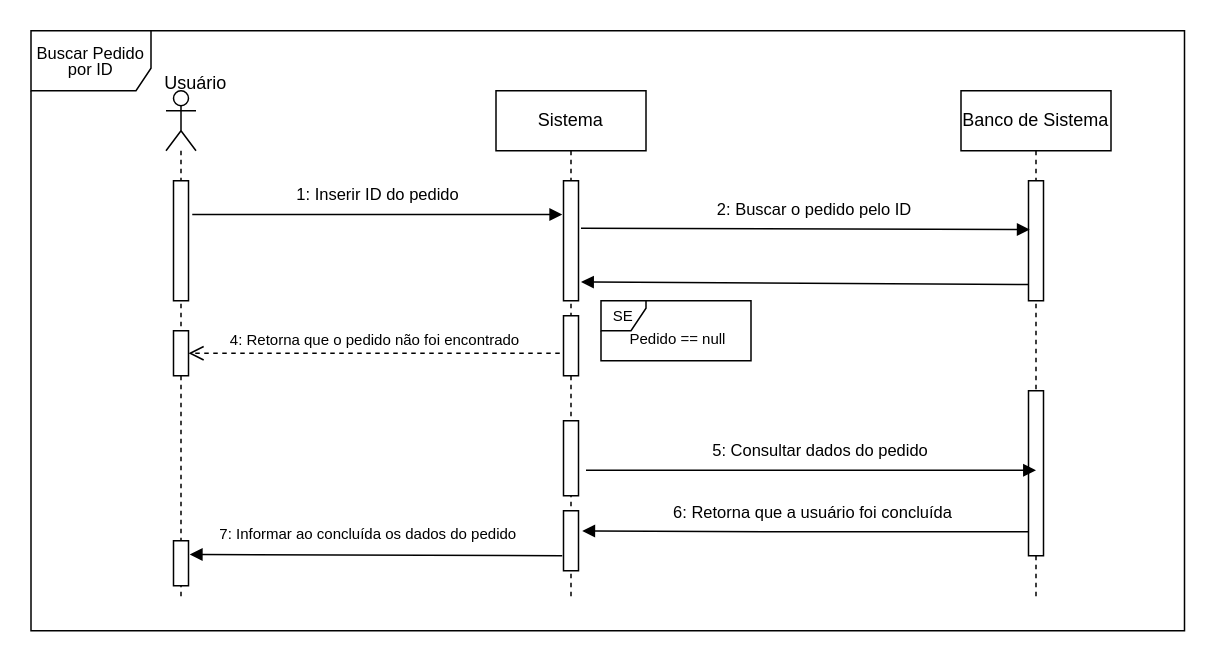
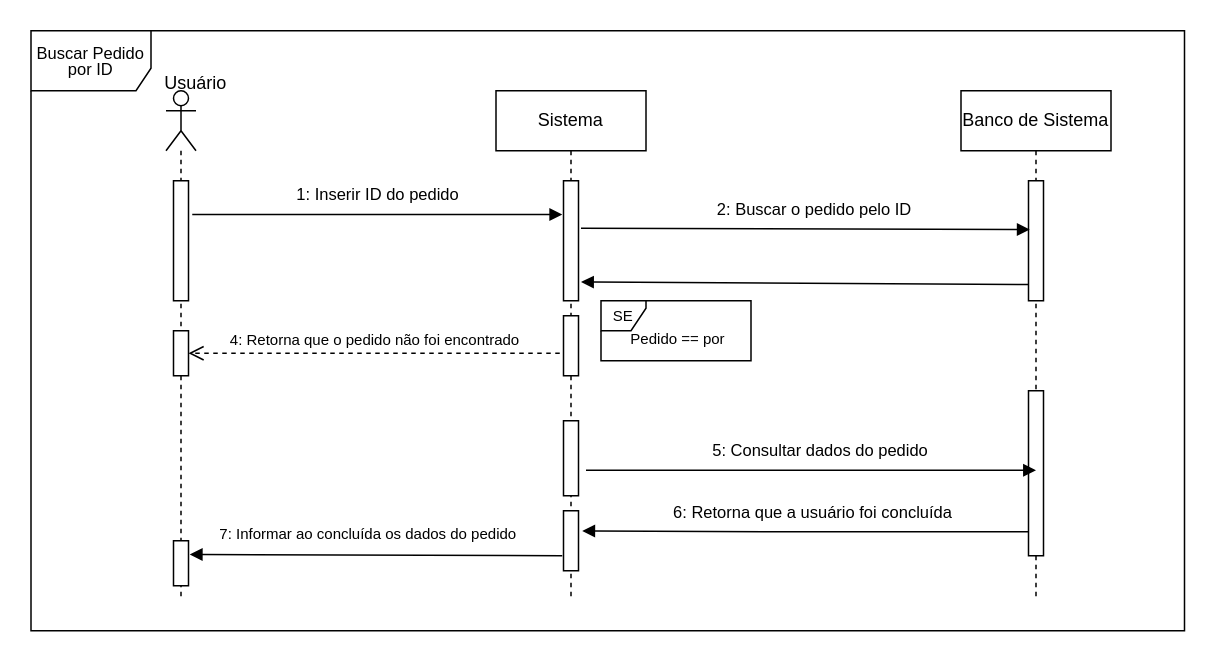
(678, 338) -> (678, 338)
